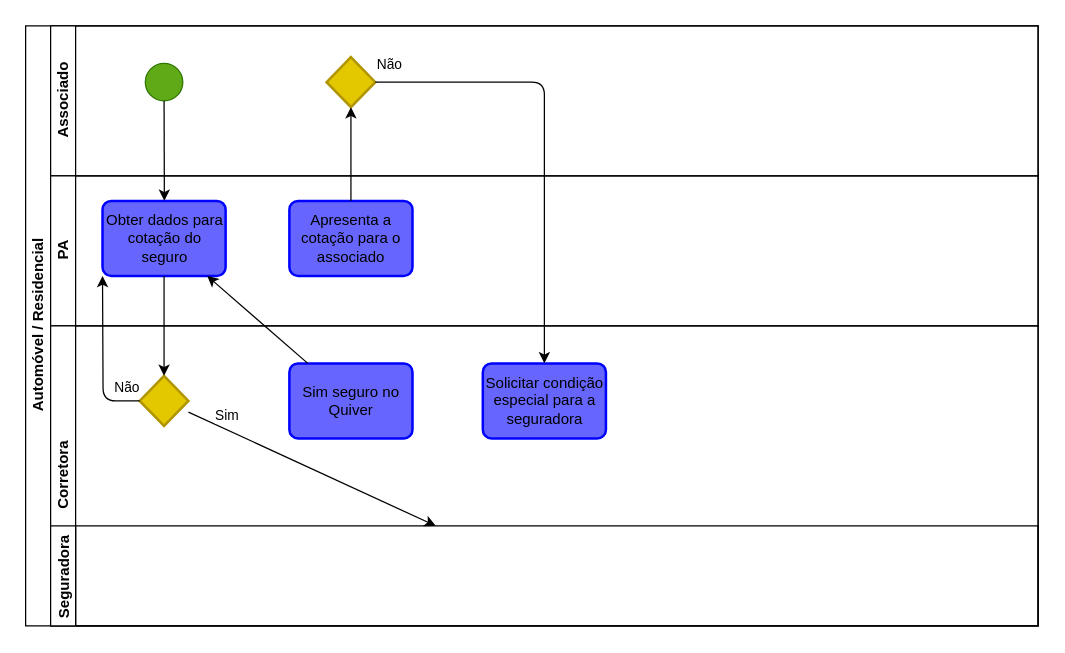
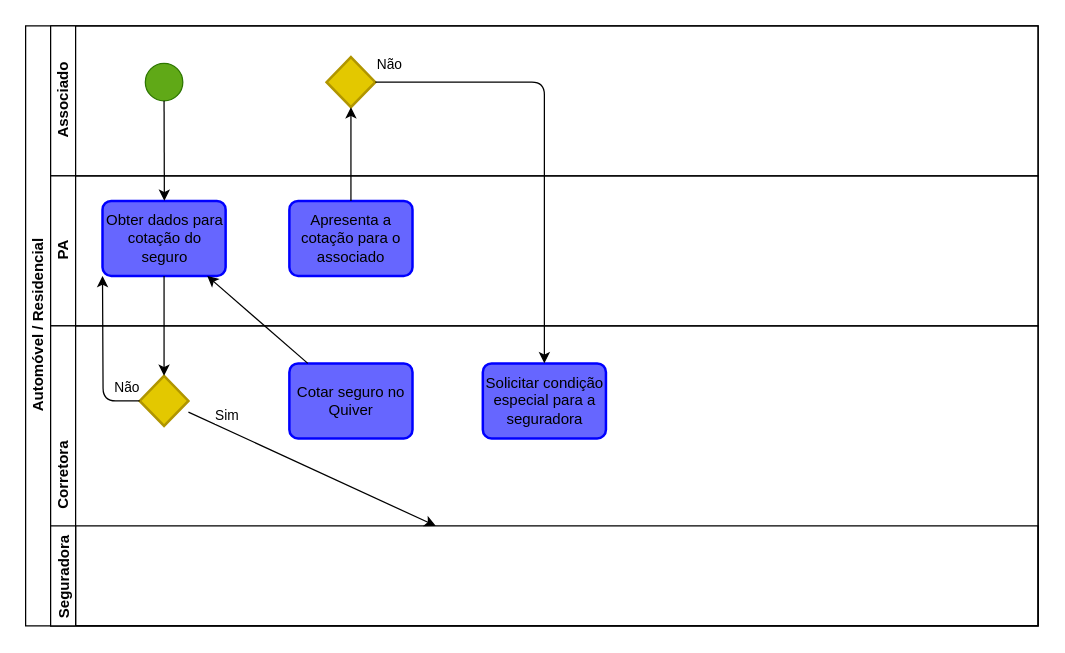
(351, 401) -> (351, 401)
